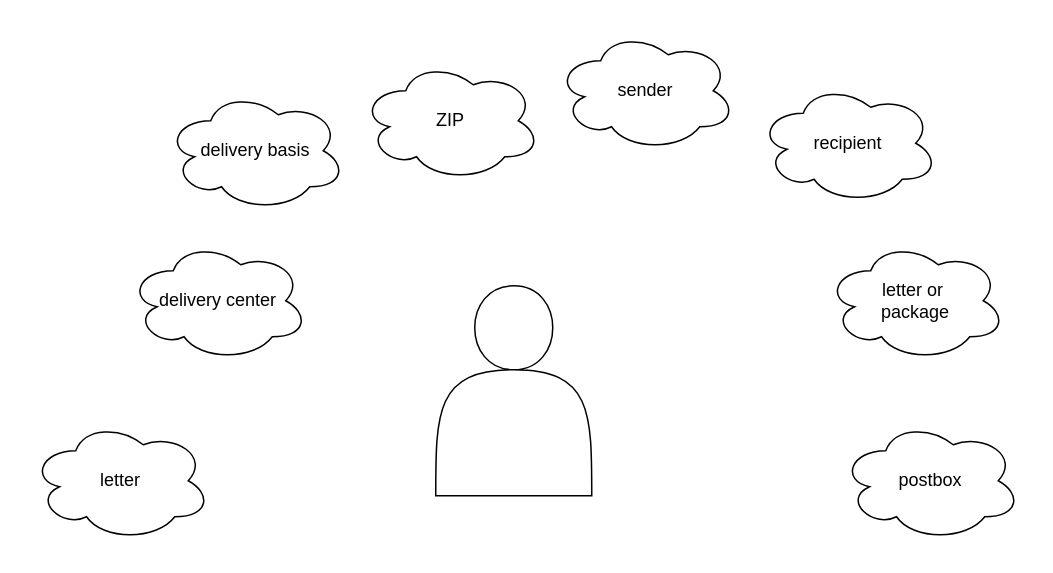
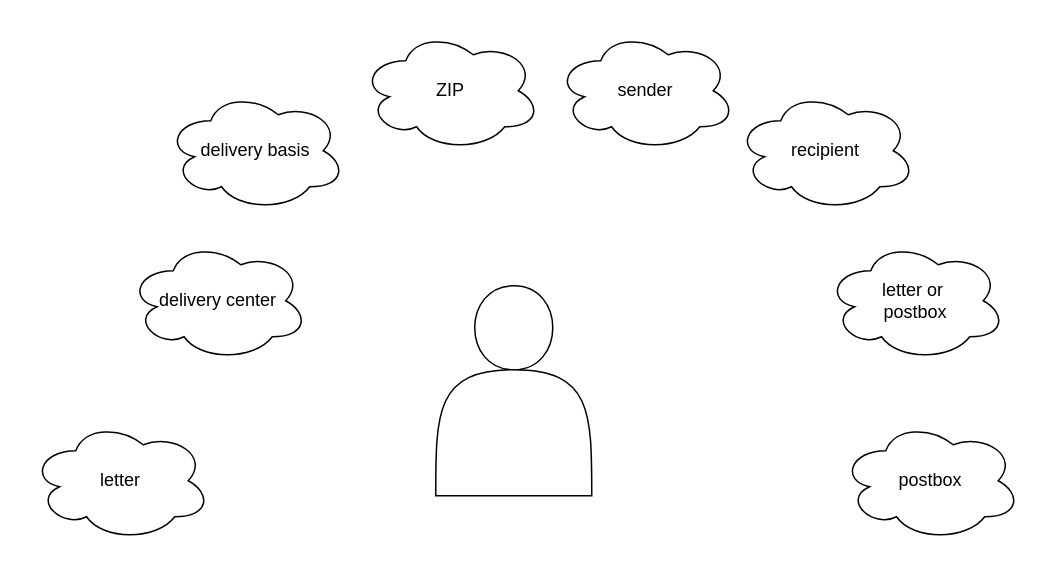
(451, 121) -> (451, 91)
(848, 143) -> (826, 151)
(916, 301) -> (916, 301)
